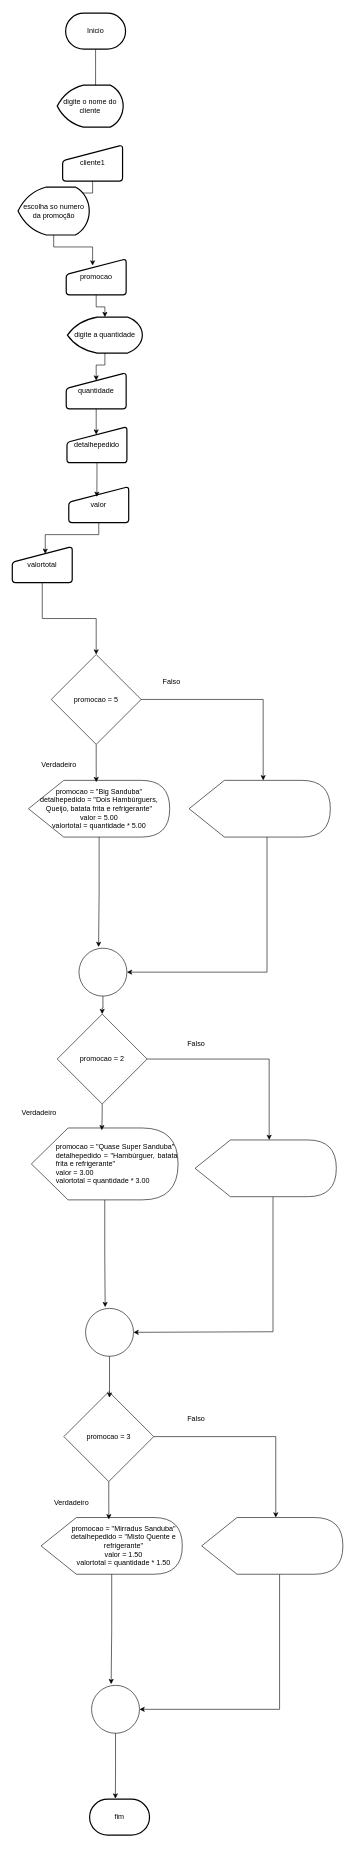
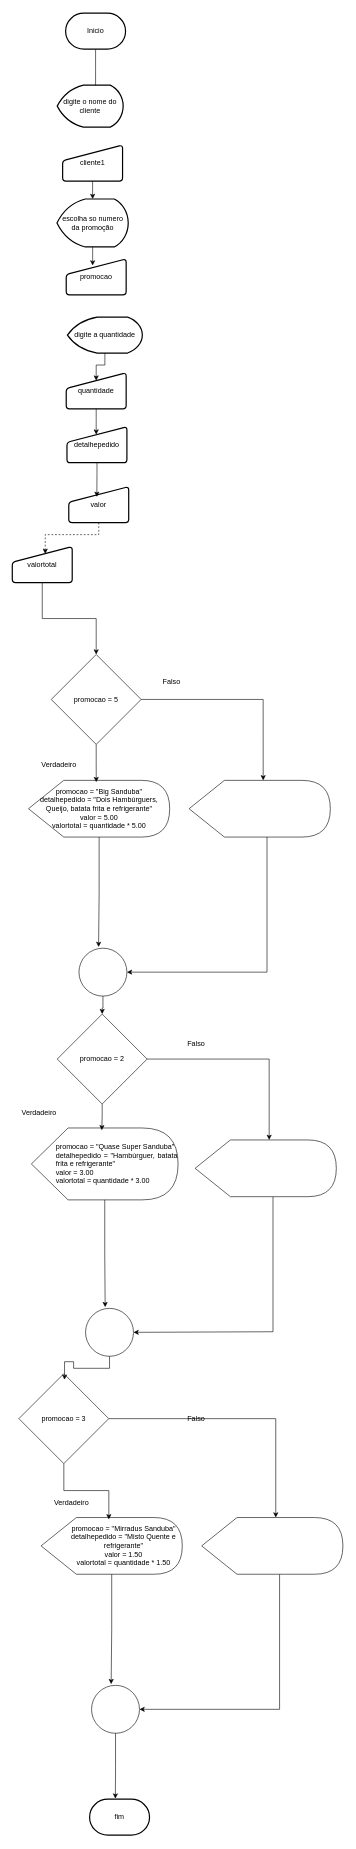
(54, 210) -> (93, 222)
(103, 306) -> none
(71, 534) -> (71, 534)
(109, 1437) -> (64, 1419)
